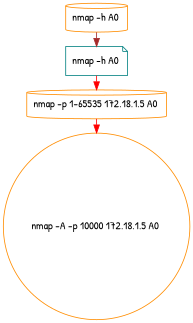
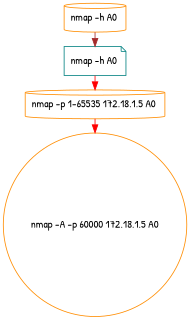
(97, 226) -> (95, 225)
